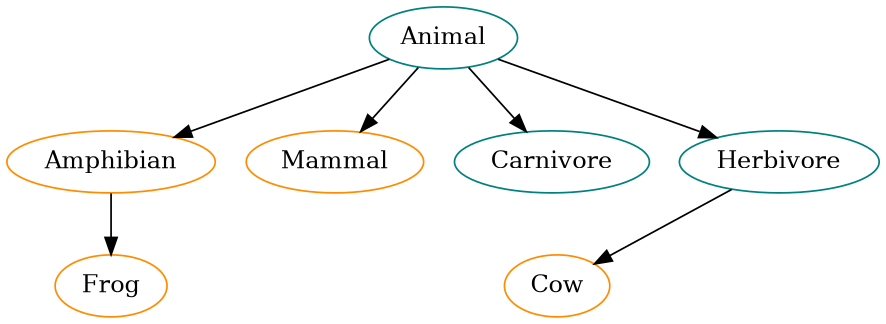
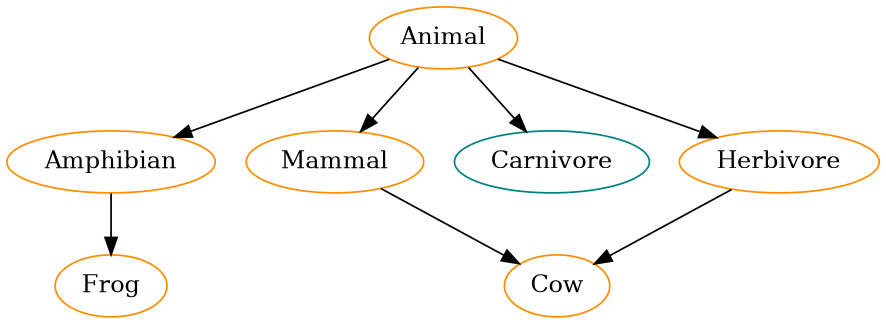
(443, 38) -> (443, 38)
(779, 162) -> (779, 162)
none -> (443, 222)
